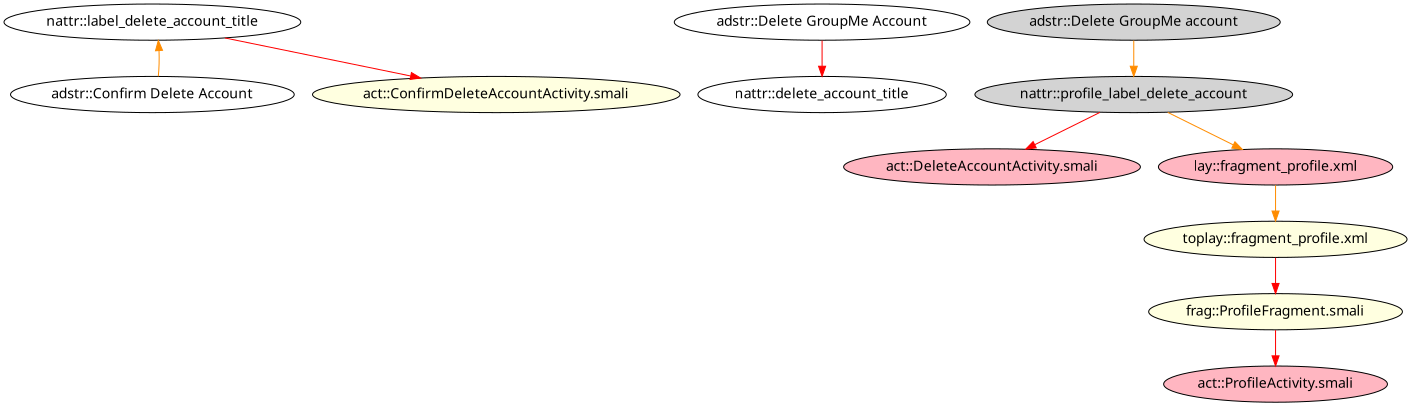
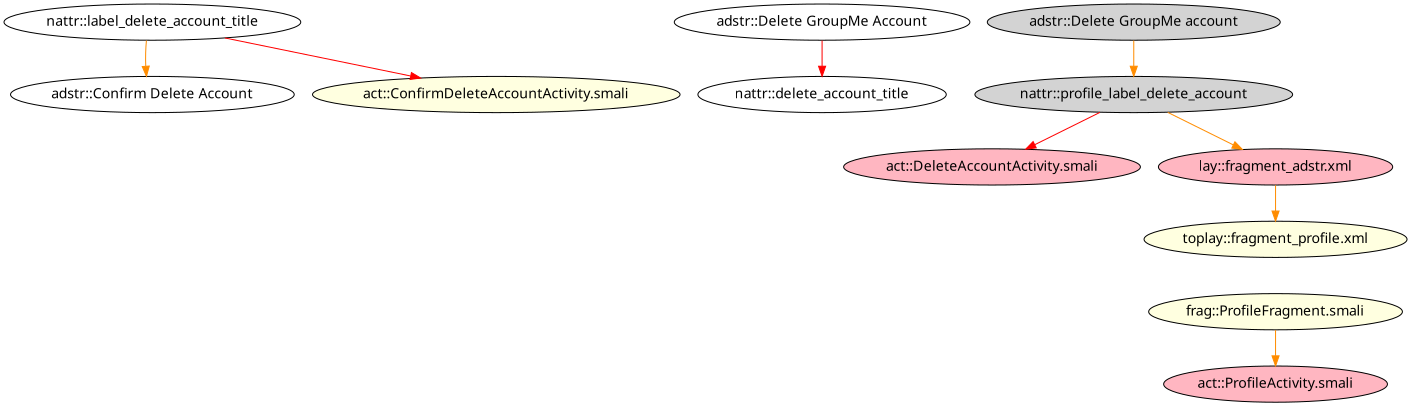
(159, 63) -> (146, 53)
(1276, 167) -> (1276, 167)
(1276, 271) -> none
(1276, 343) -> (1276, 343)
